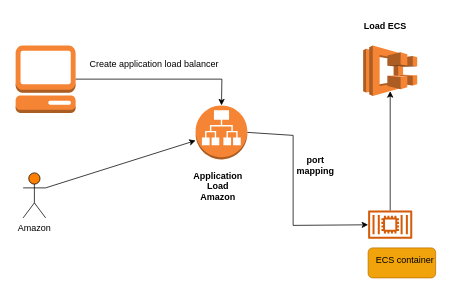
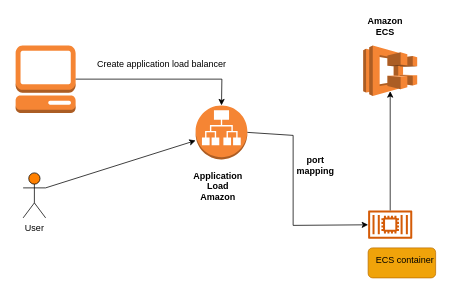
(385, 27) -> (385, 27)
(154, 64) -> (162, 64)
(35, 229) -> (35, 229)
